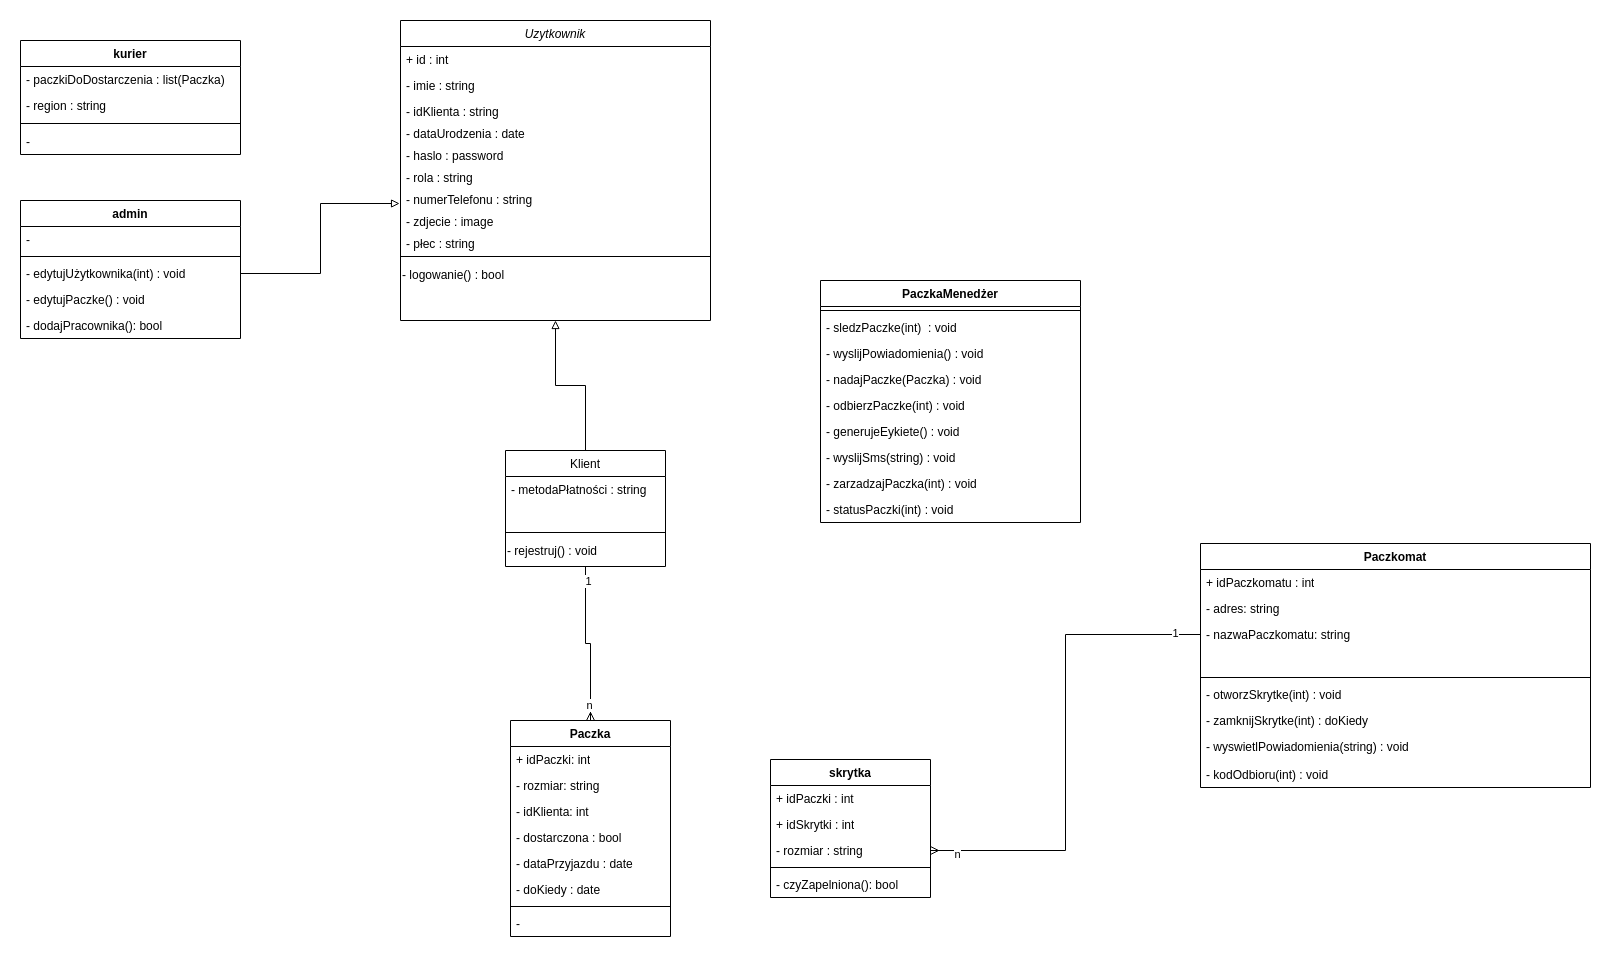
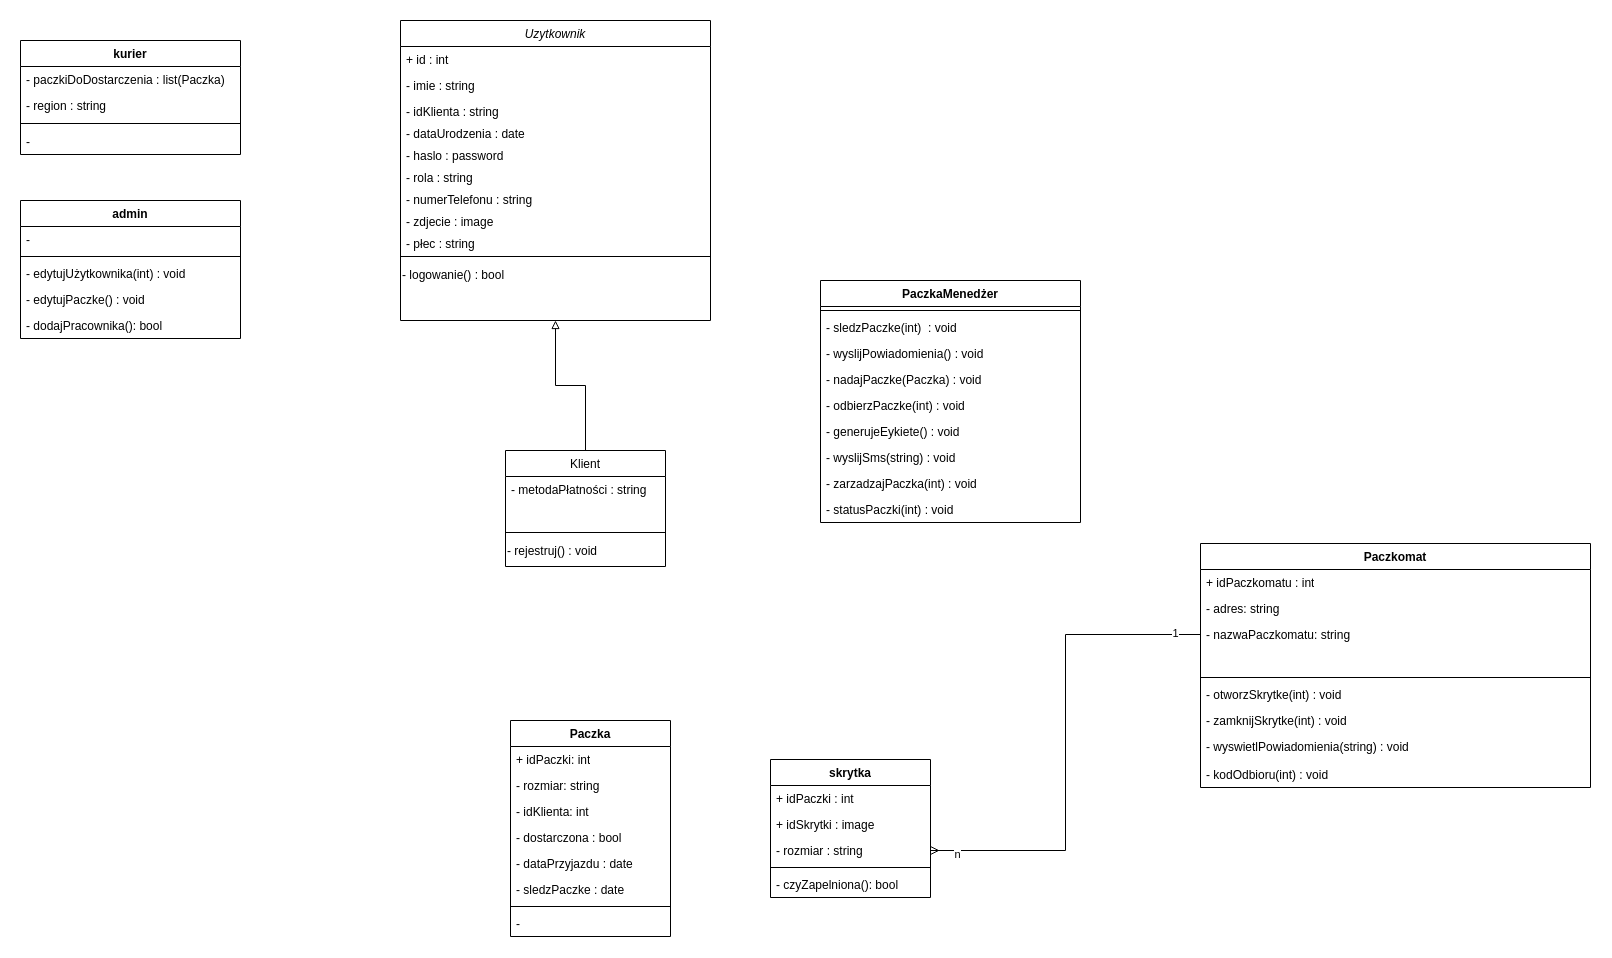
(321, 244) -> none
(589, 644) -> none
(1300, 722) -> (1290, 722)
(823, 826) -> (829, 826)
(562, 891) -> (576, 891)
